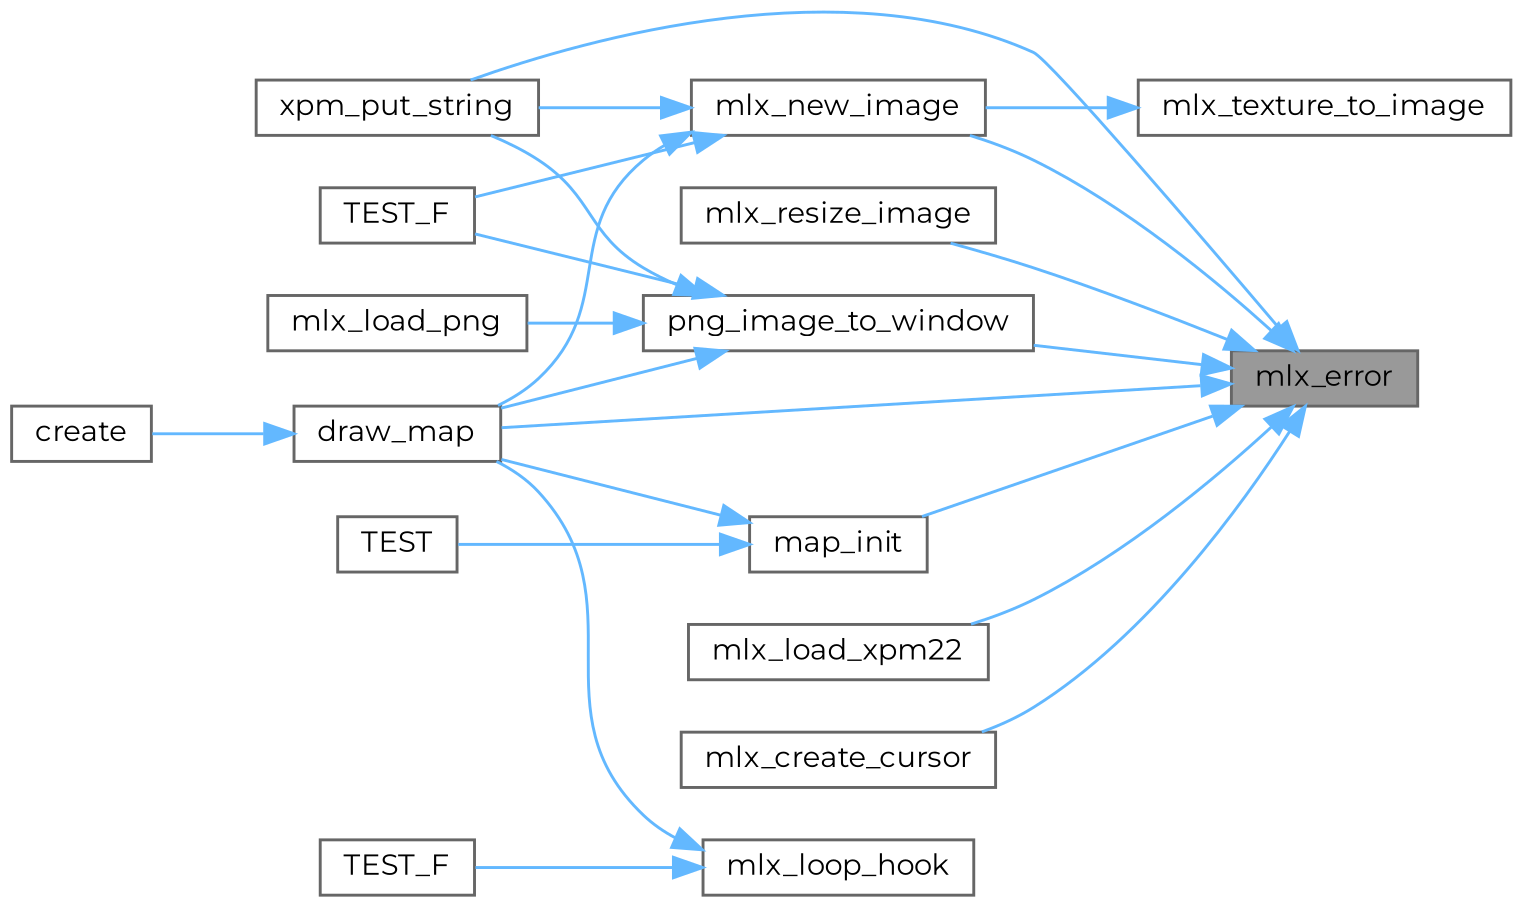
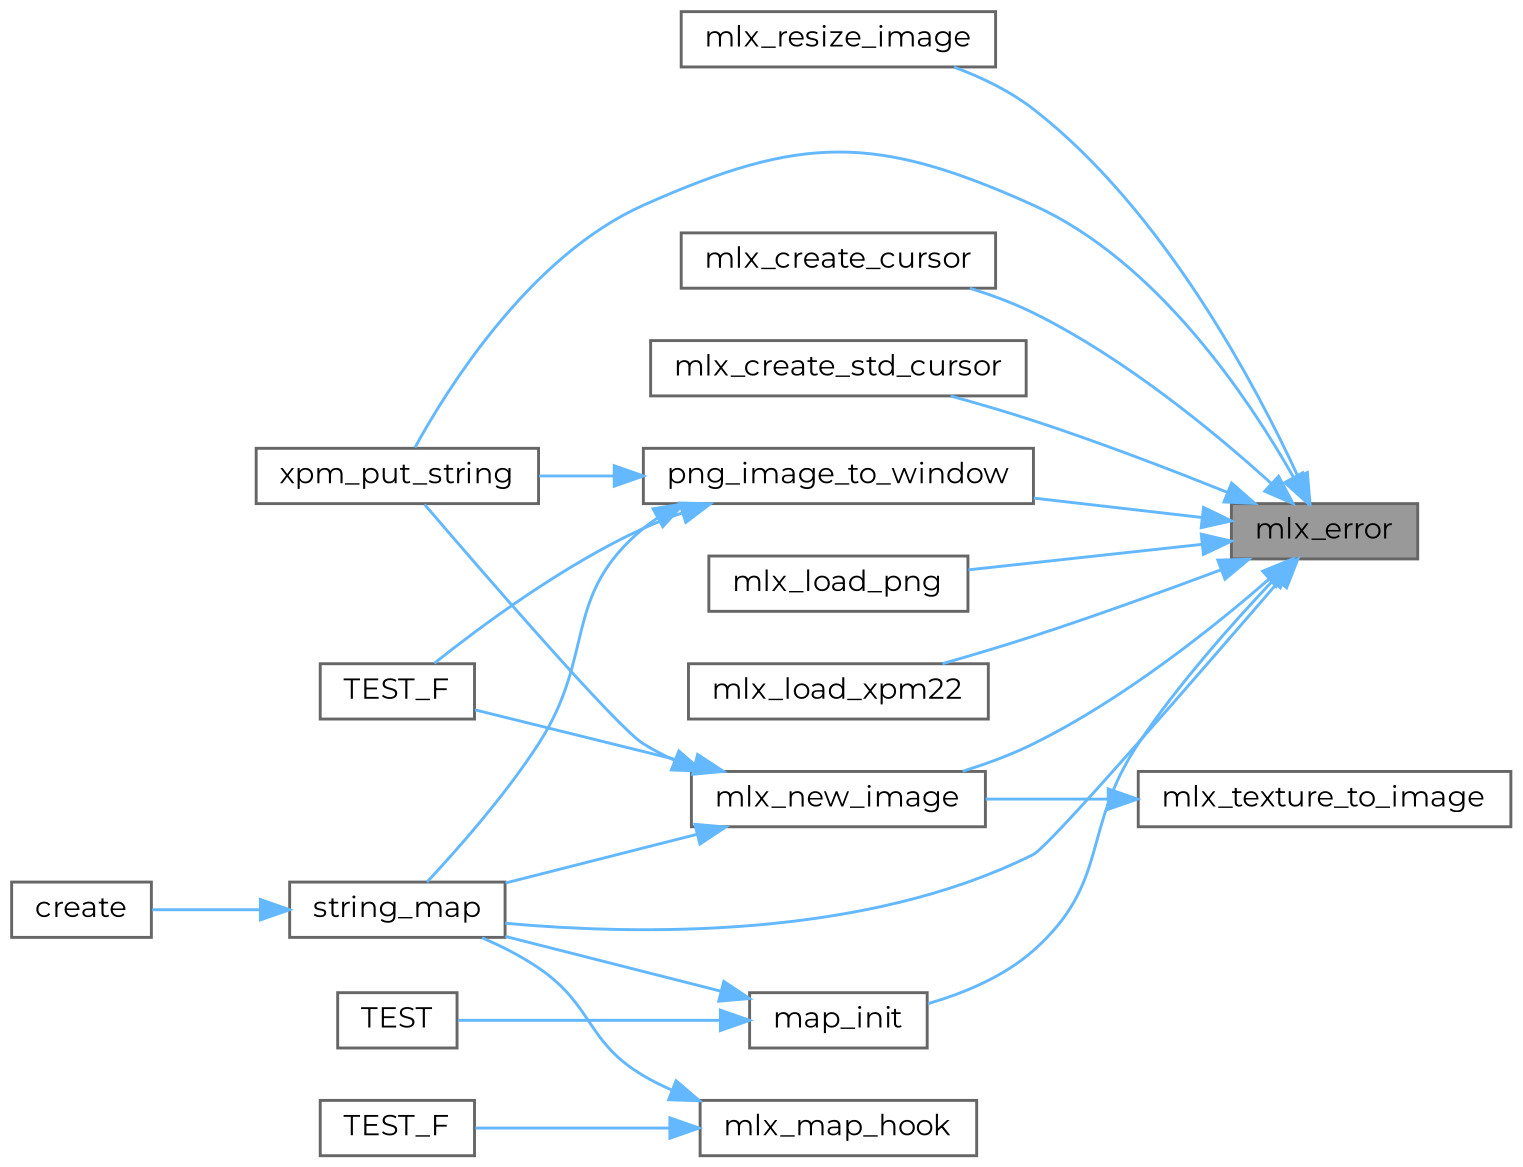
(556, 323) -> (1085, 557)
none -> (838, 368)
(397, 434) -> (397, 910)
(838, 868) -> (838, 1128)
